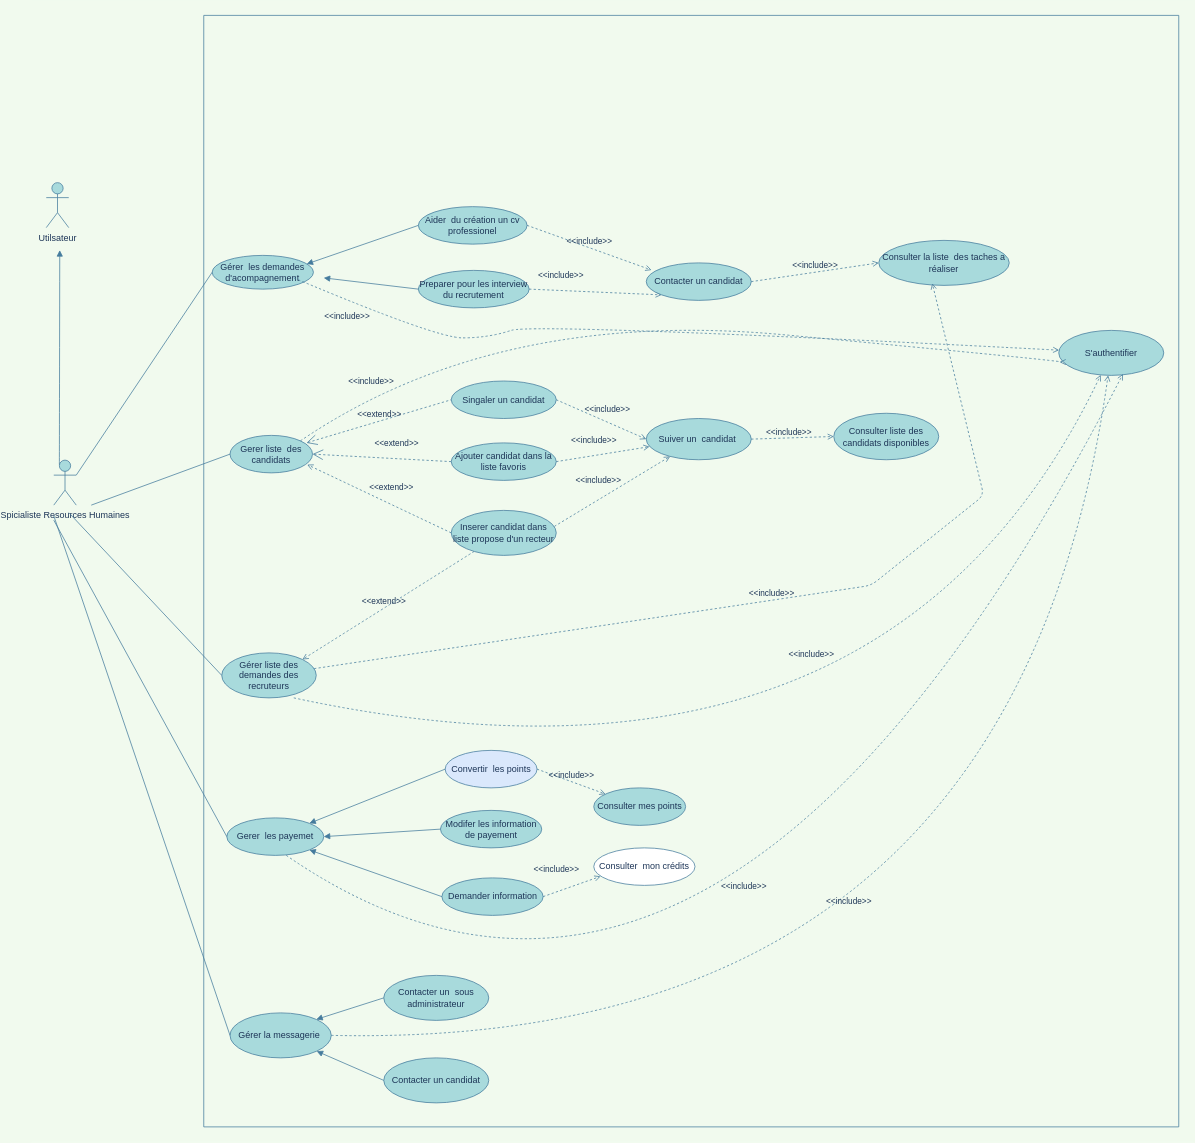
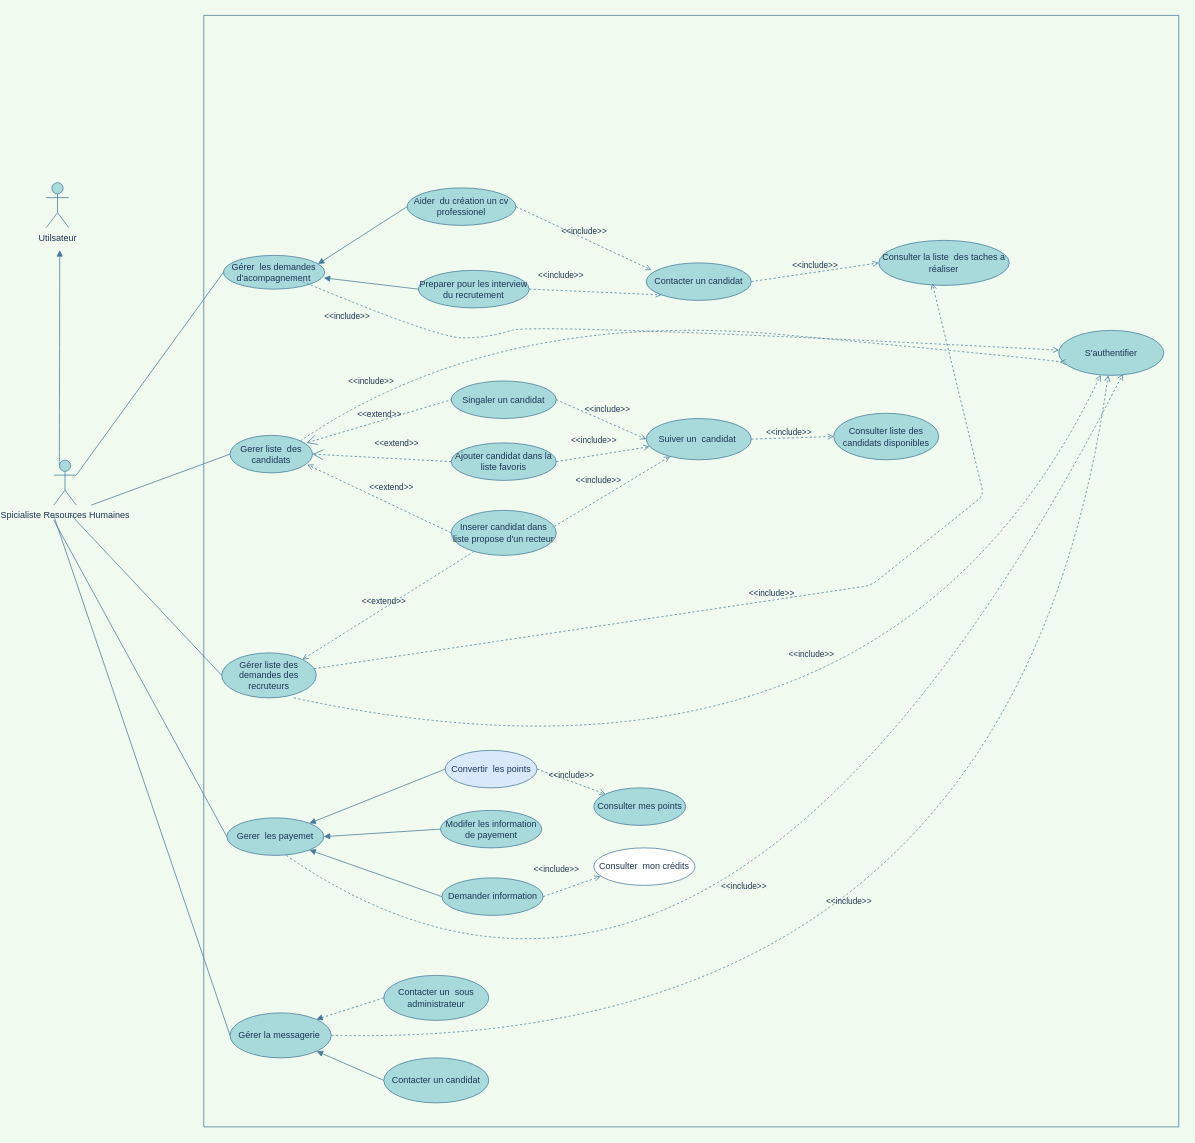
(473, 225) -> (461, 207)
(263, 272) -> (274, 272)
(353, 1008) -> (353, 1008)
